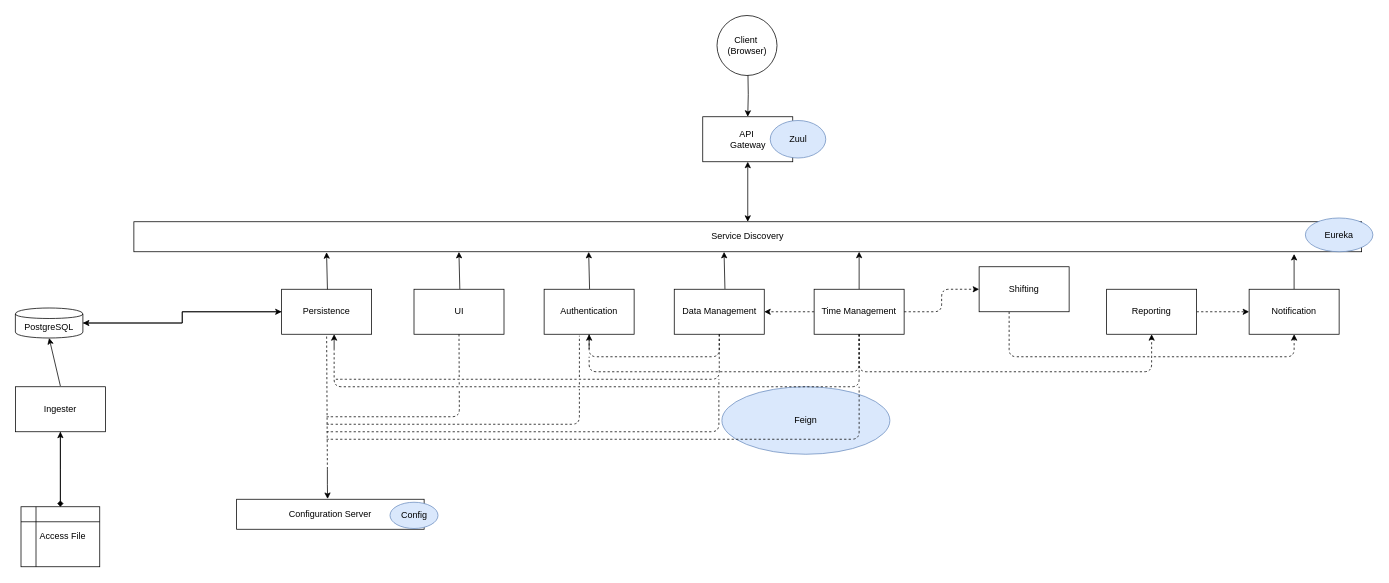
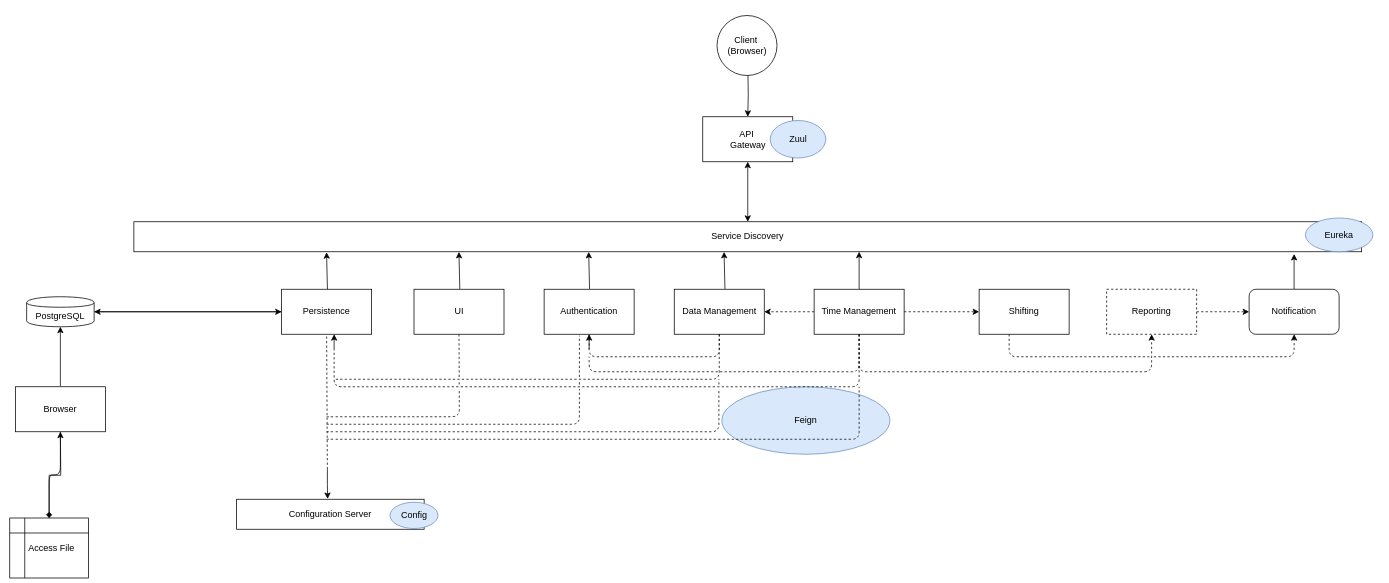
(1024, 289) -> (1024, 312)
(1152, 312) -> (1152, 312)
(1294, 312) -> (1294, 312)
(49, 323) -> (60, 312)
(60, 409) -> (60, 409)
(60, 537) -> (49, 548)
